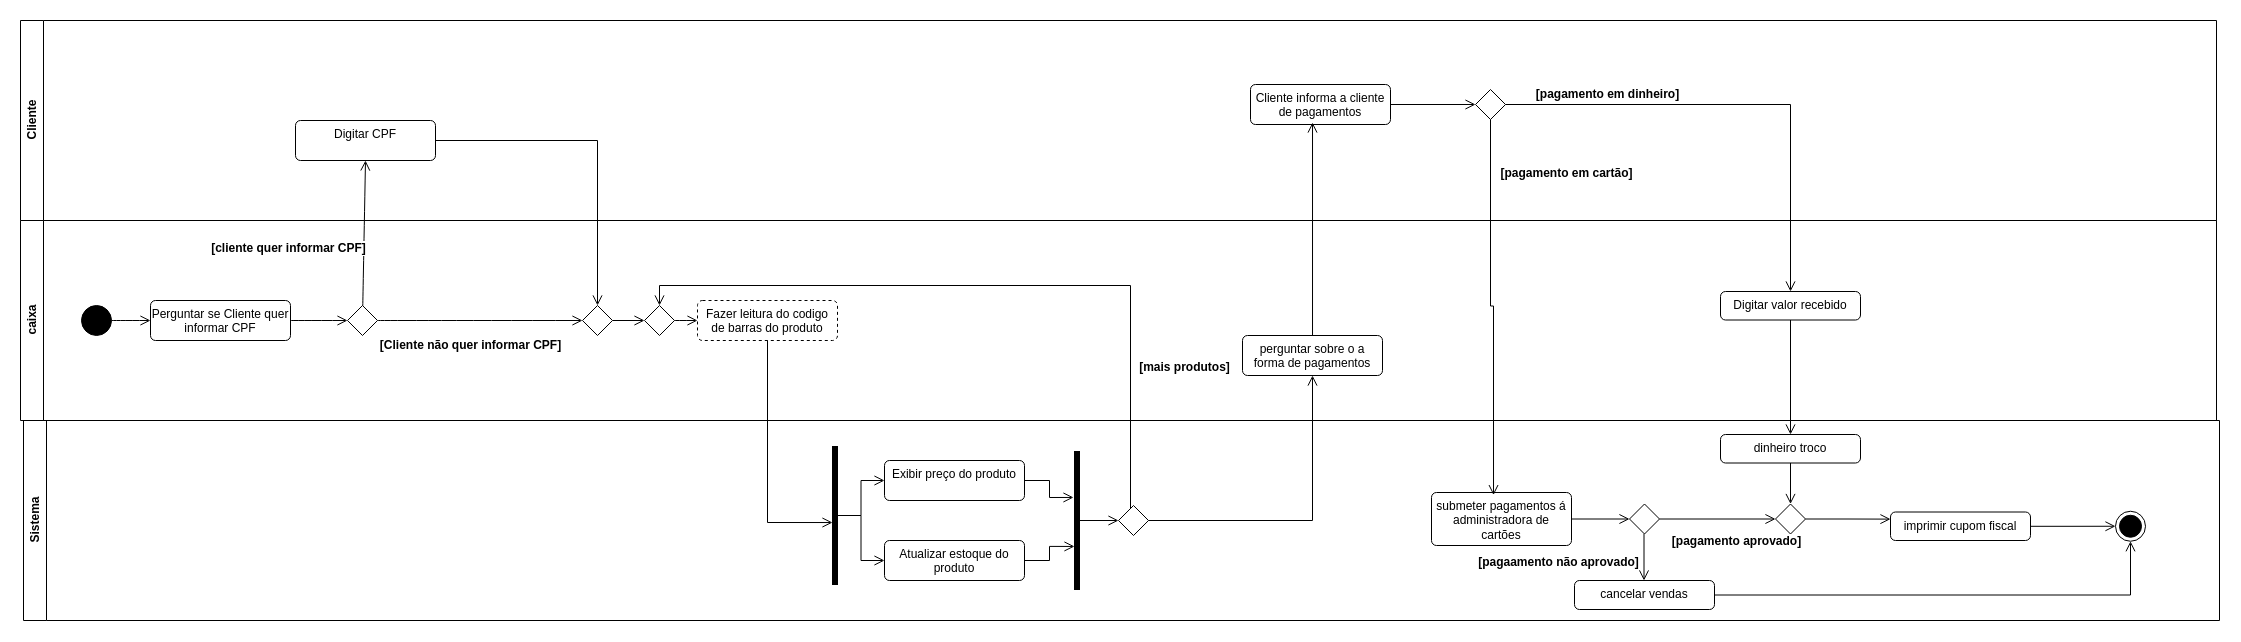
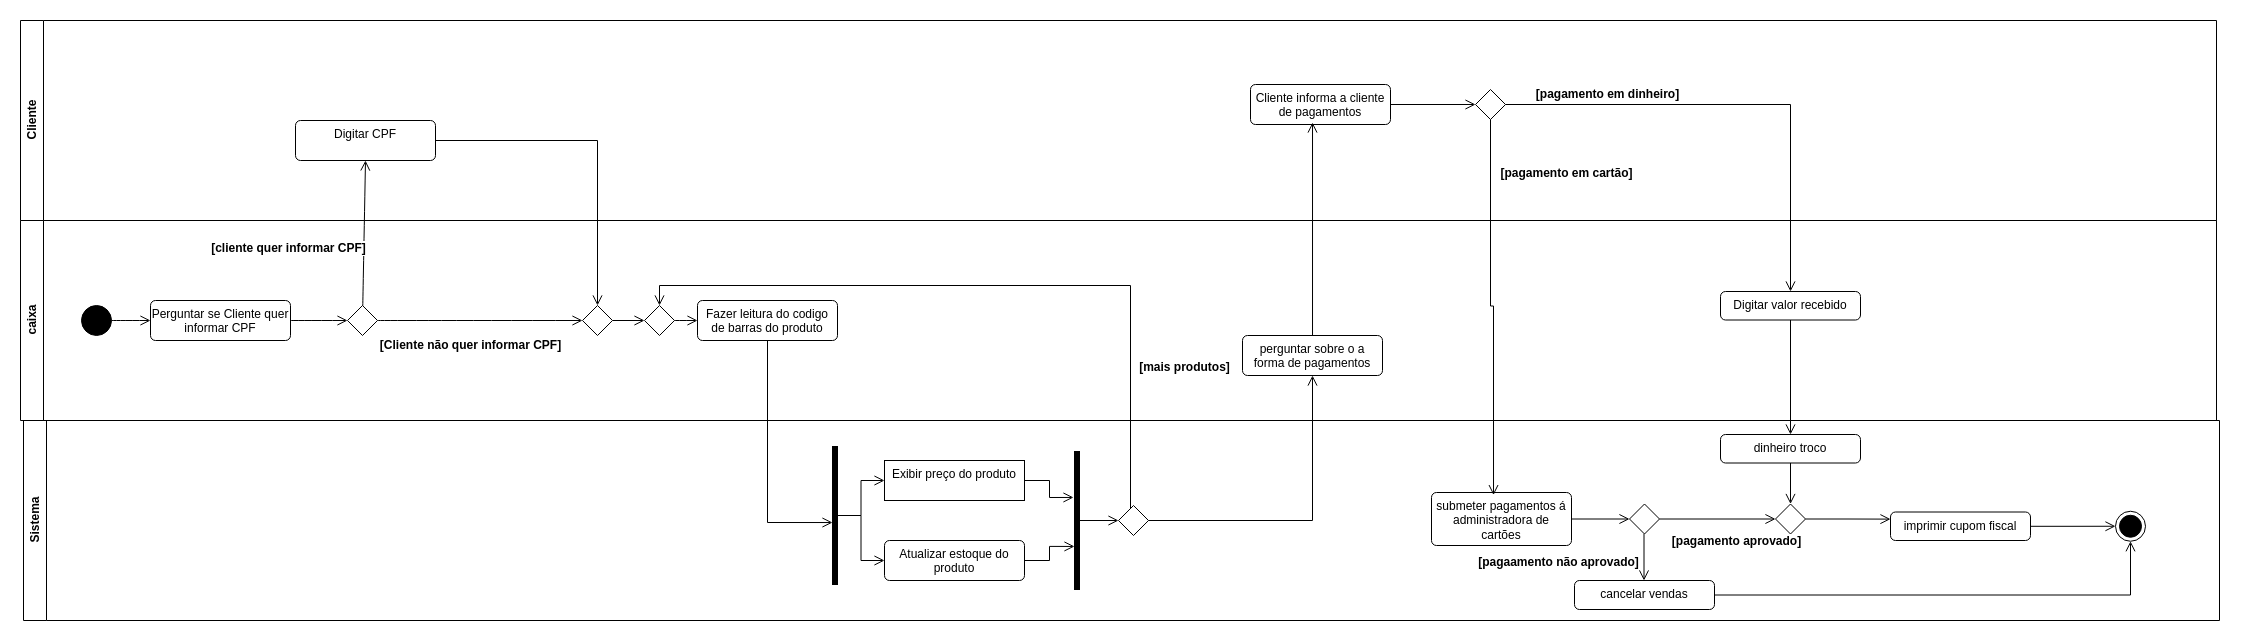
(768, 321) -> (768, 321)
(955, 481) -> (955, 481)
